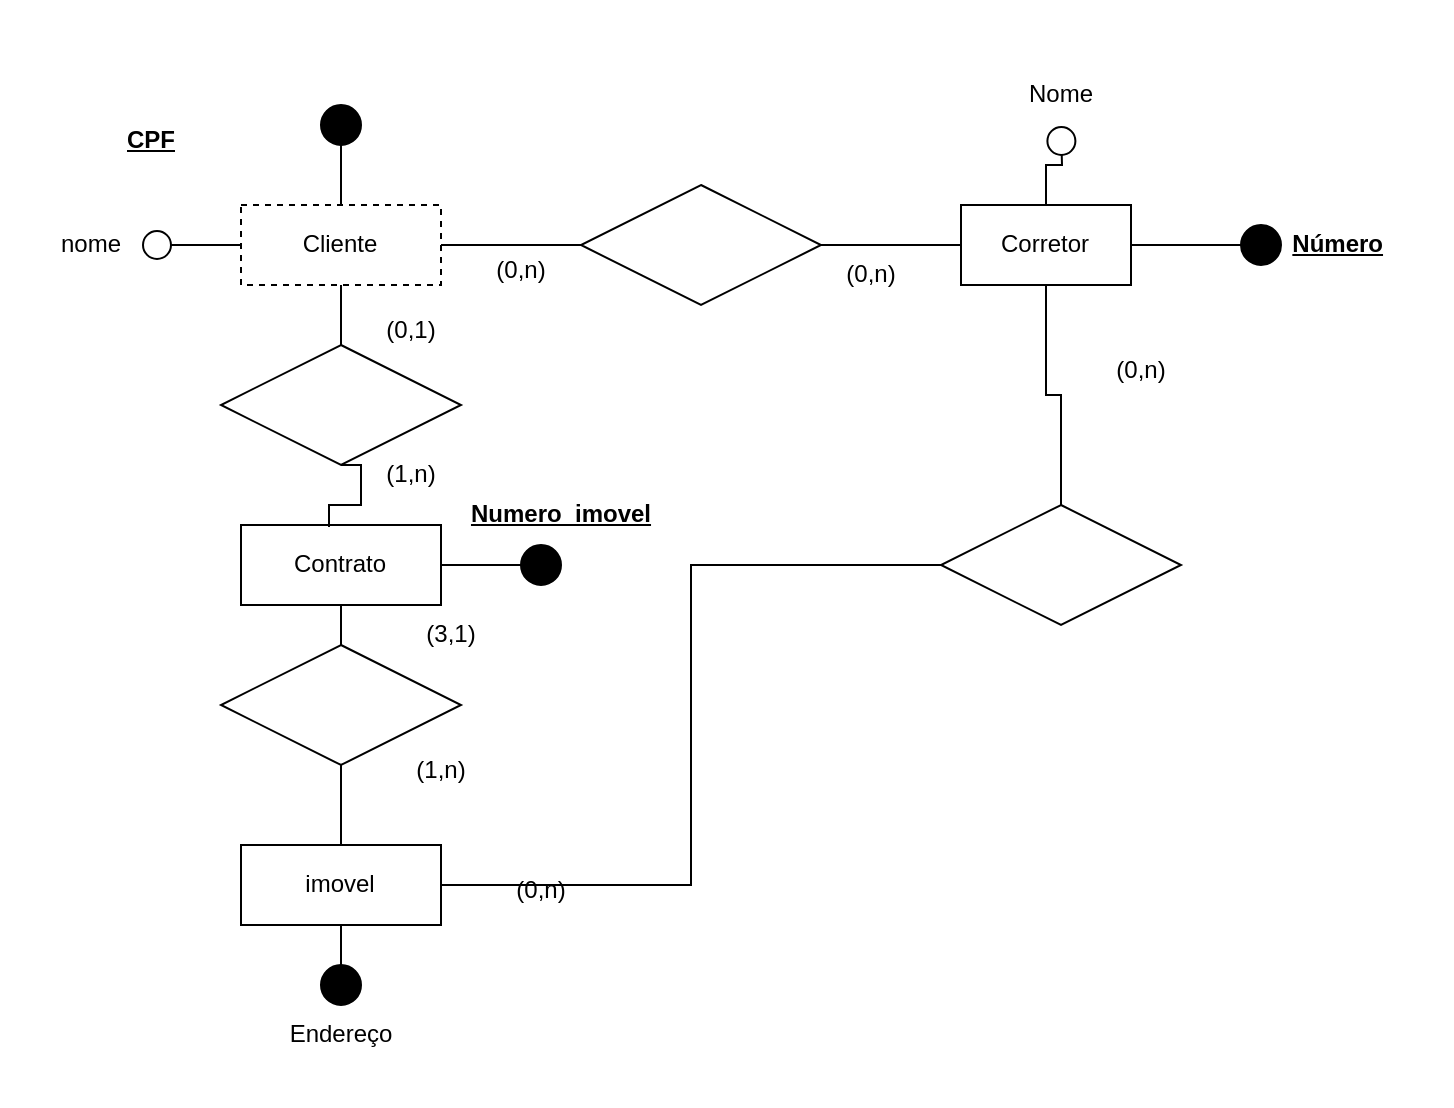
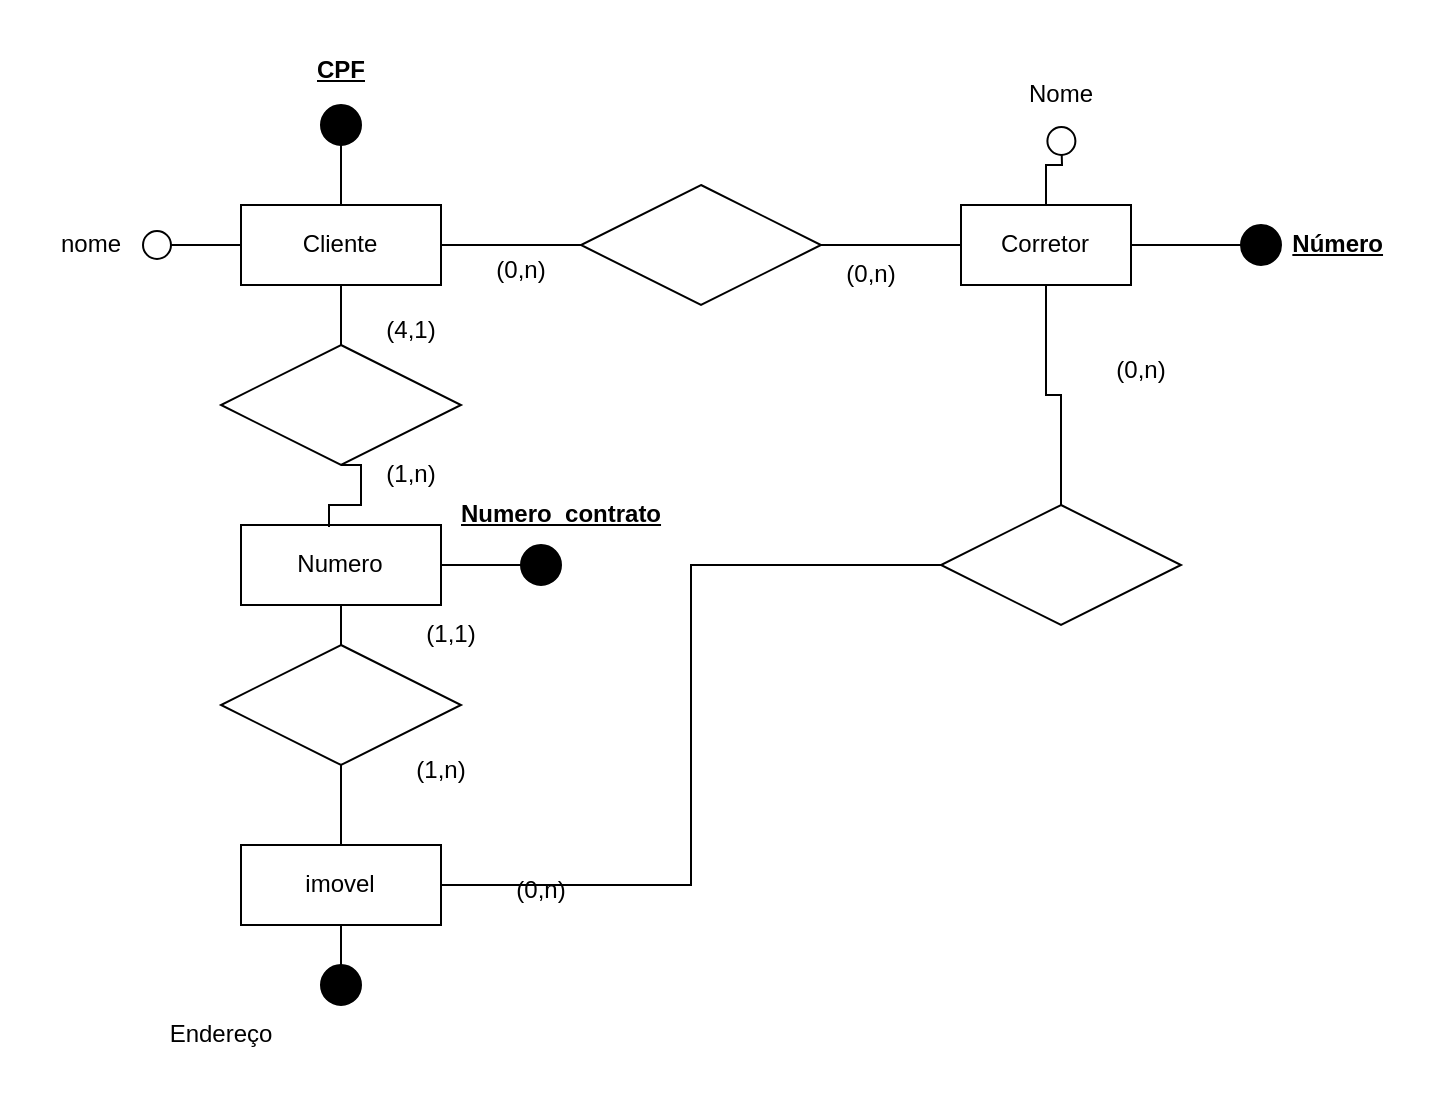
(151, 141) -> (341, 71)
(341, 245) -> (341, 245)
(412, 331) -> (412, 331)
(562, 515) -> (562, 515)
(341, 565) -> (341, 565)
(452, 635) -> (452, 635)
(341, 1035) -> (221, 1035)
